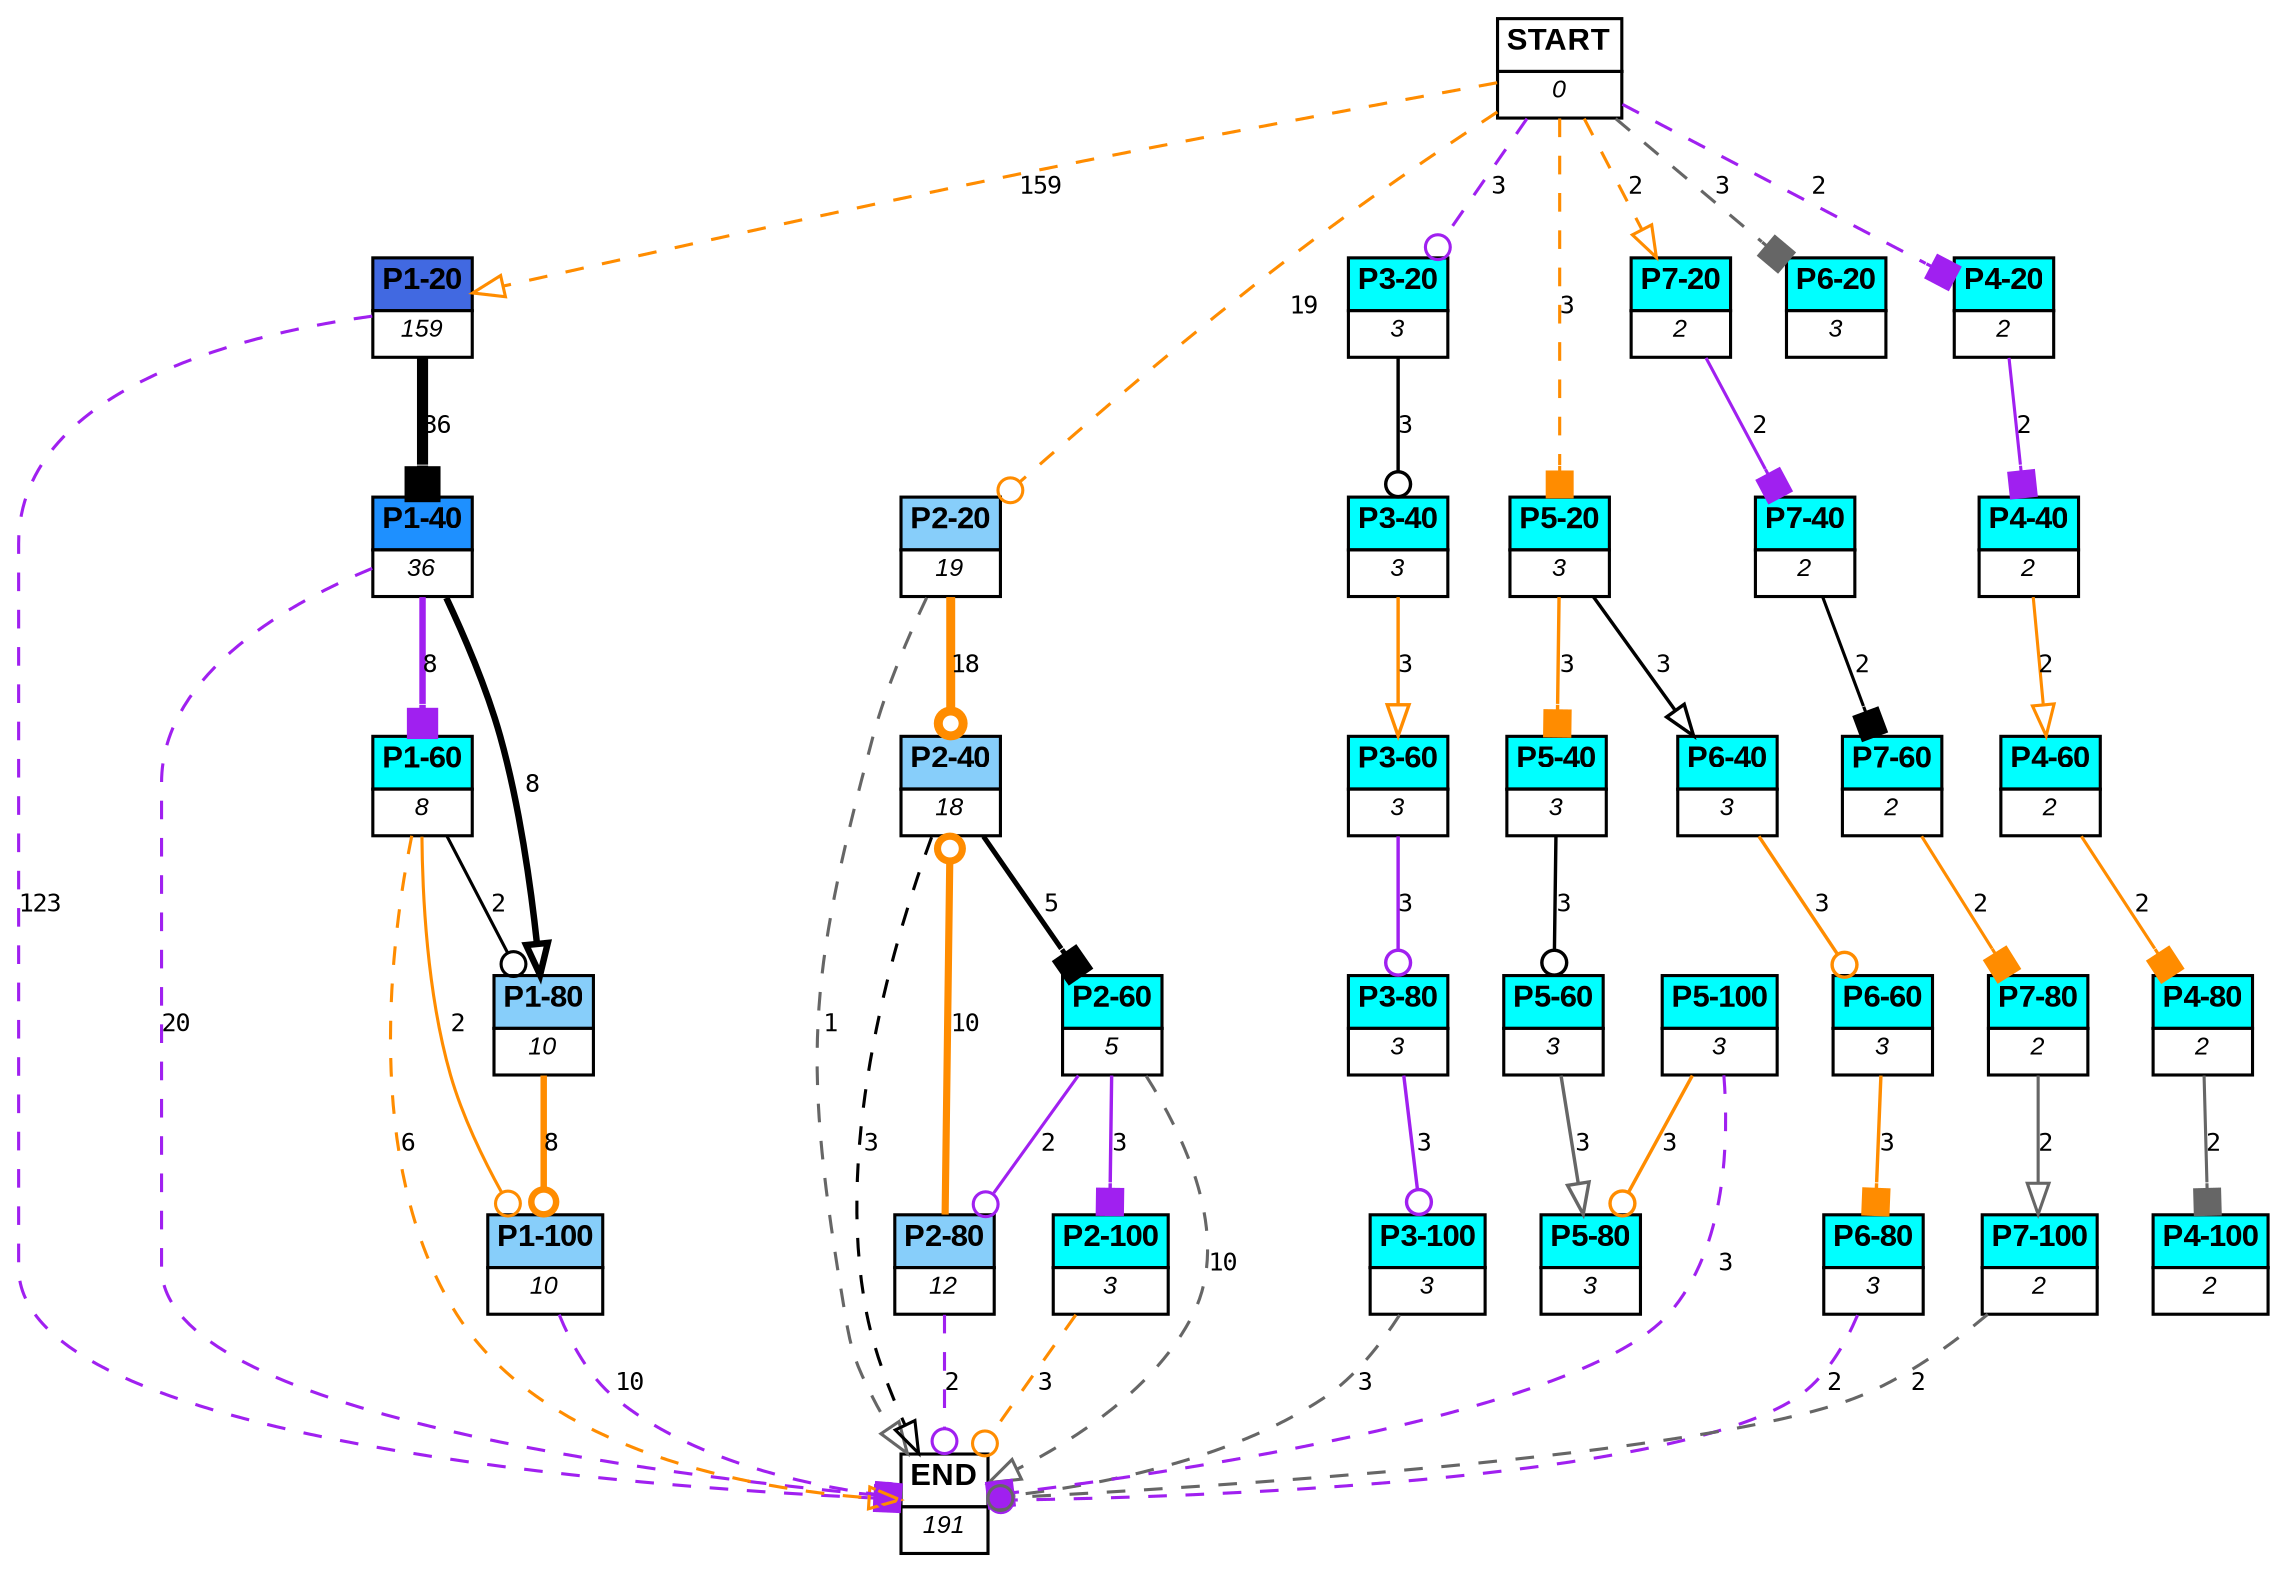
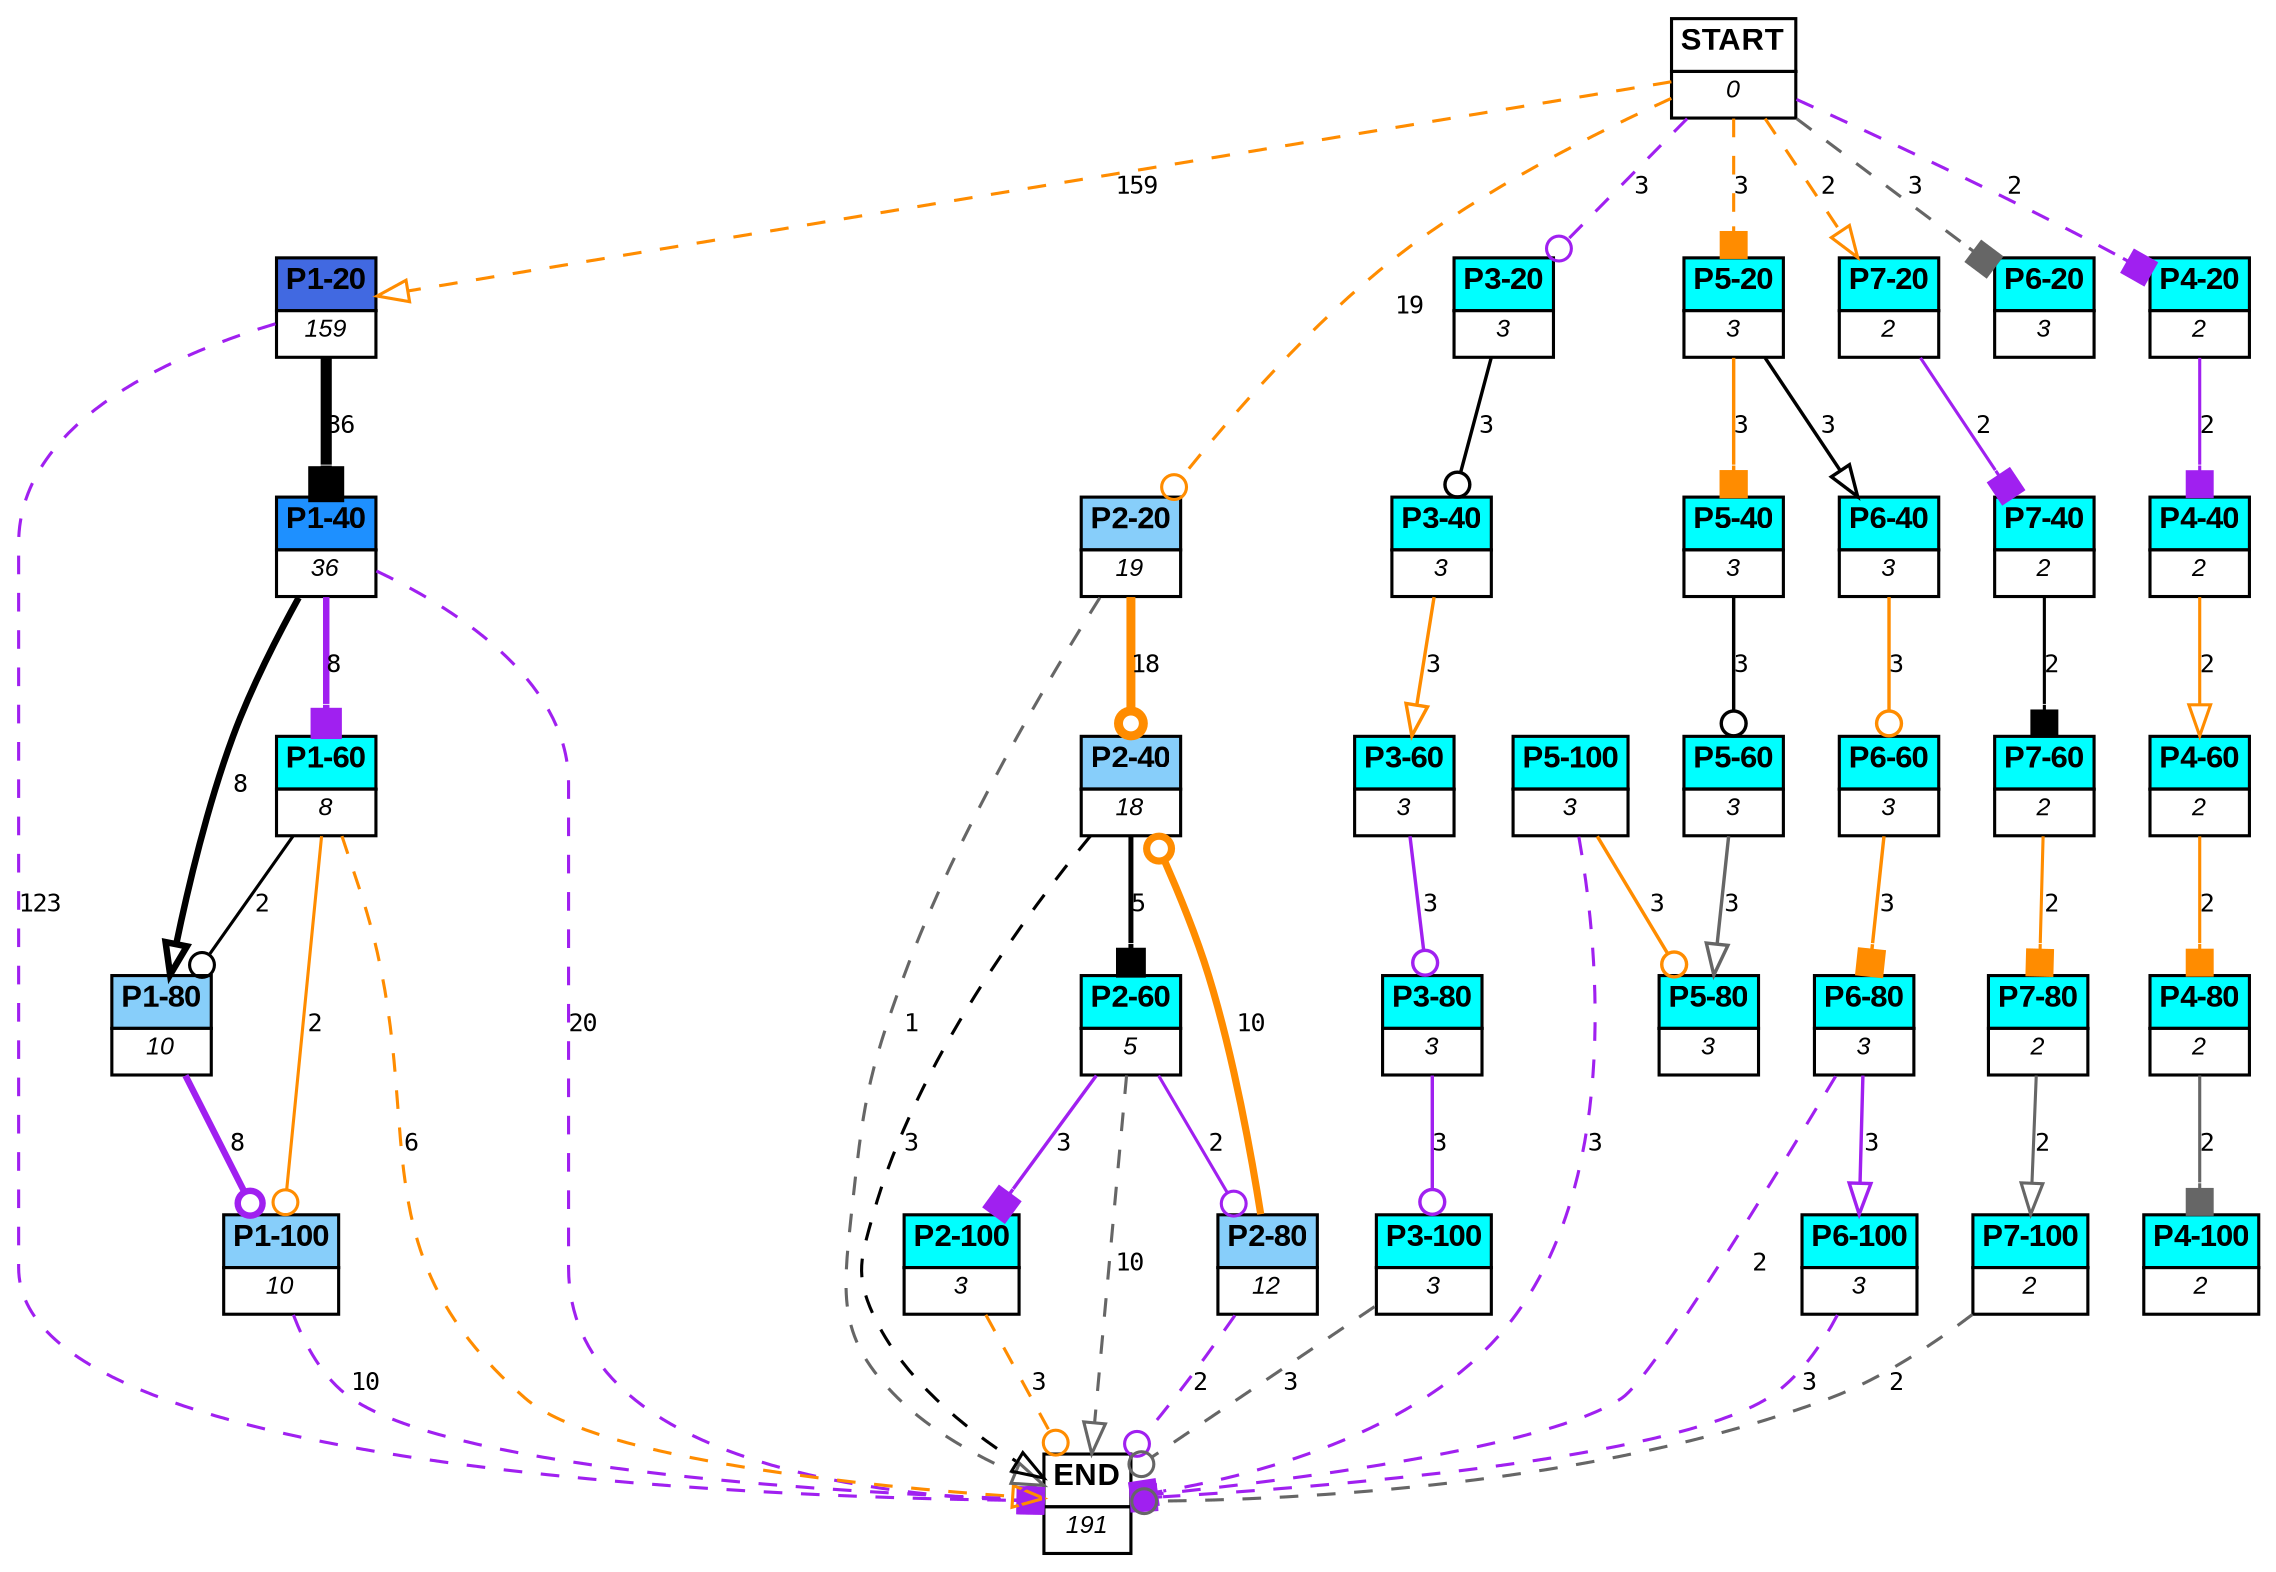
(544, 1132) -> (215, 1134)
none -> (1858, 1265)
